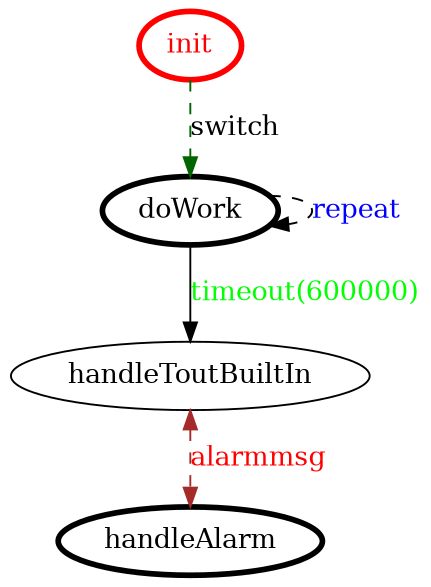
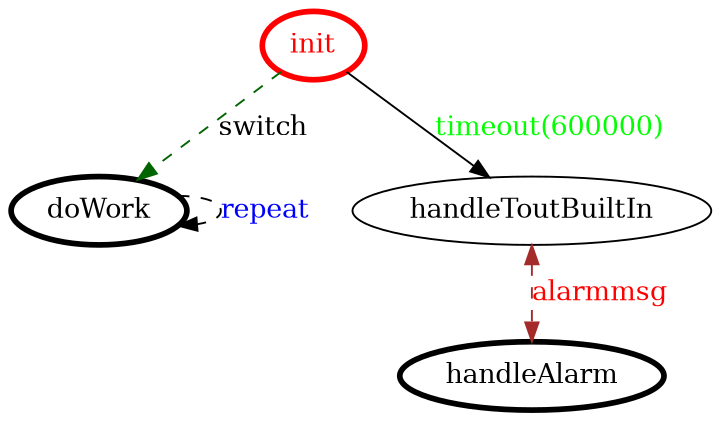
(190, 284) -> (410, 119)
